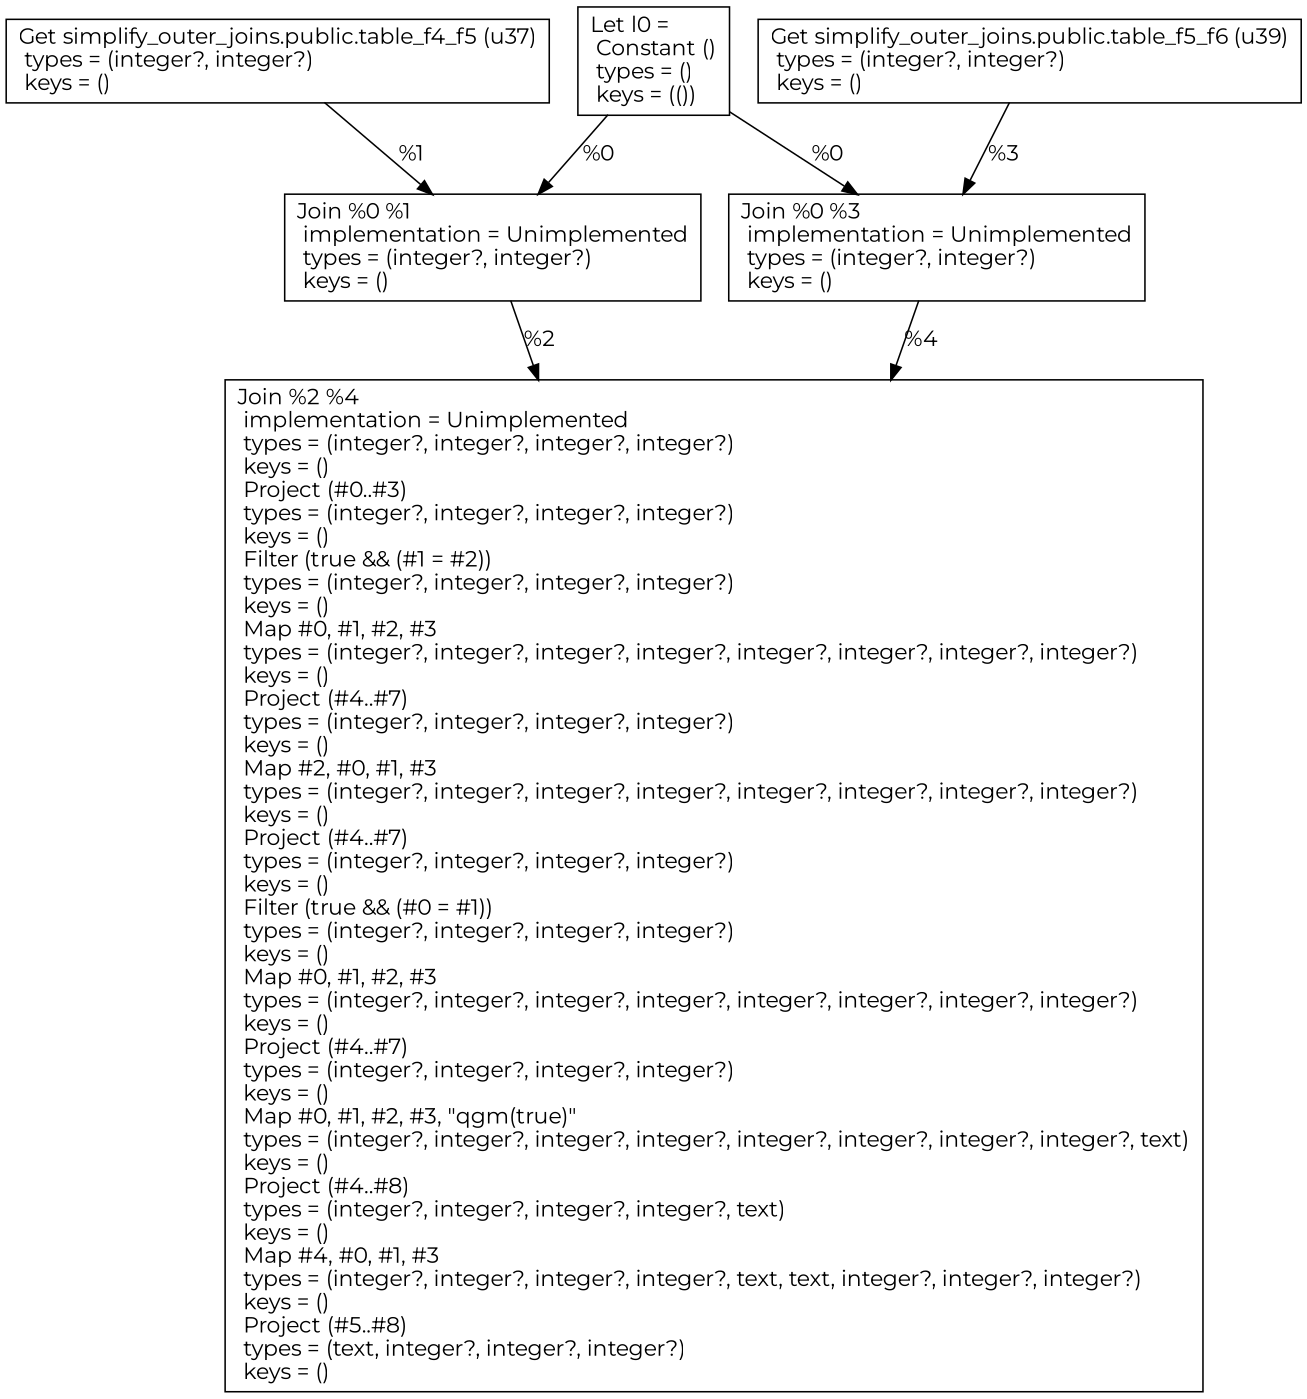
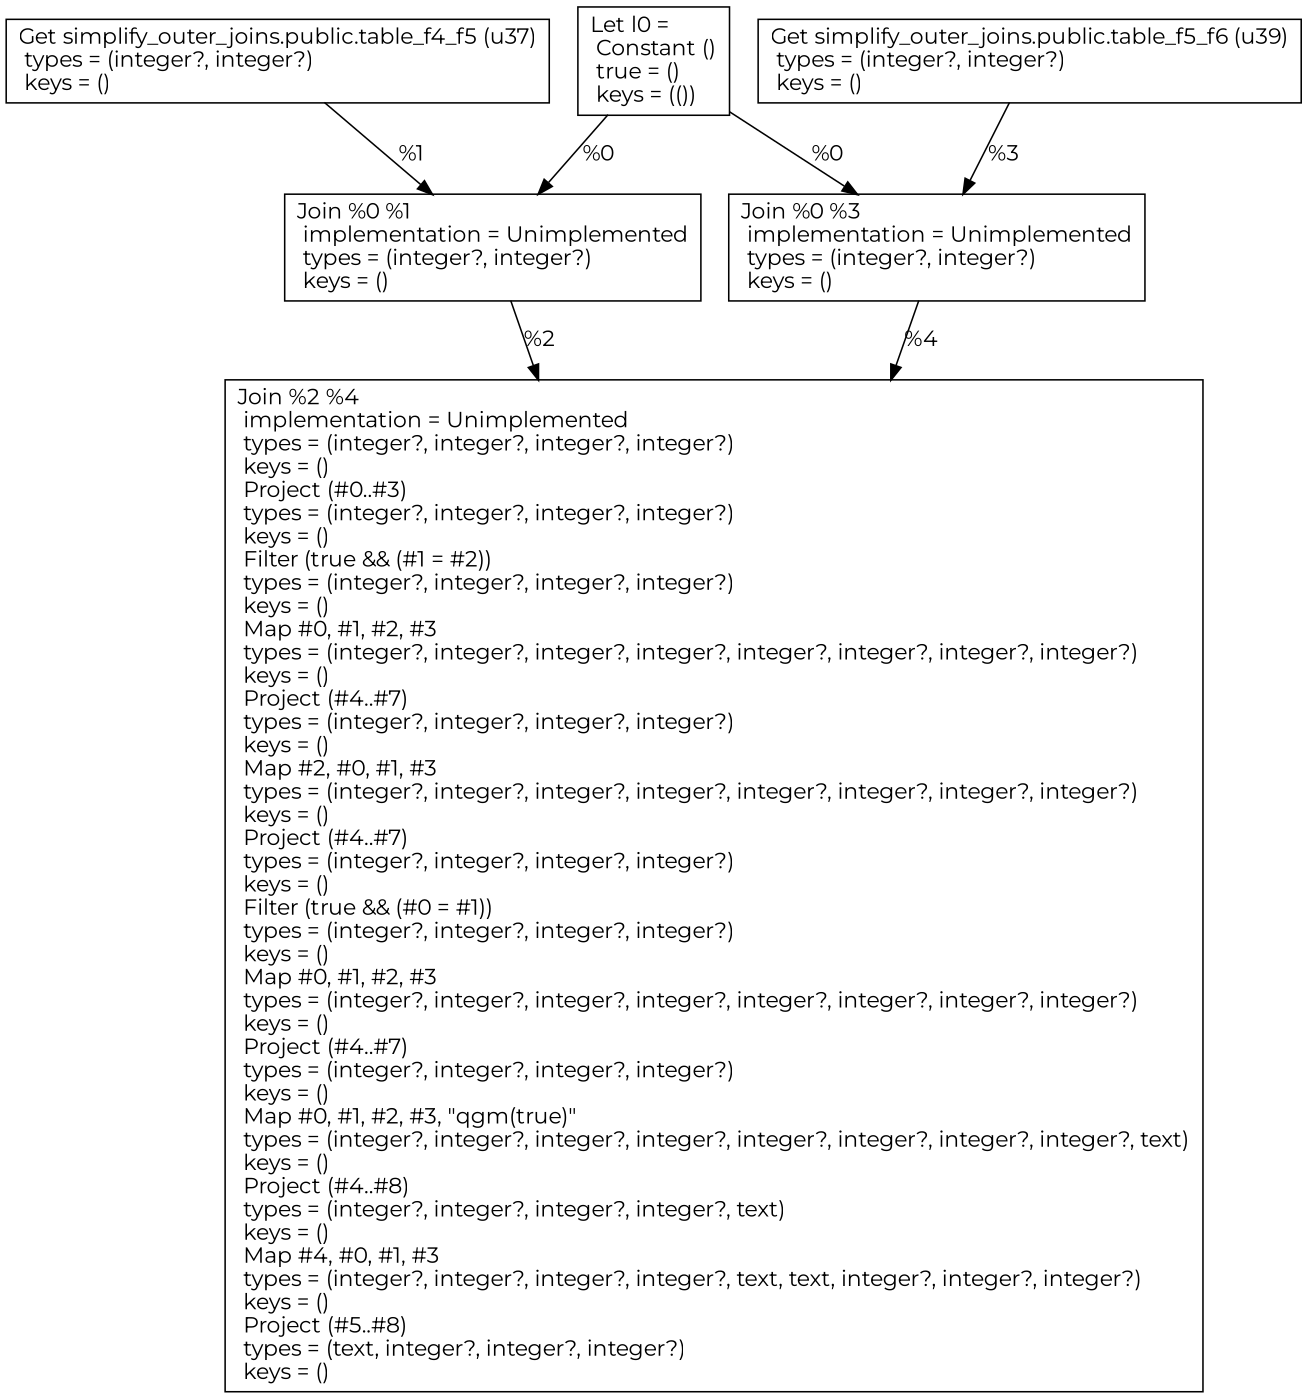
(654, 61) -> (654, 61)
